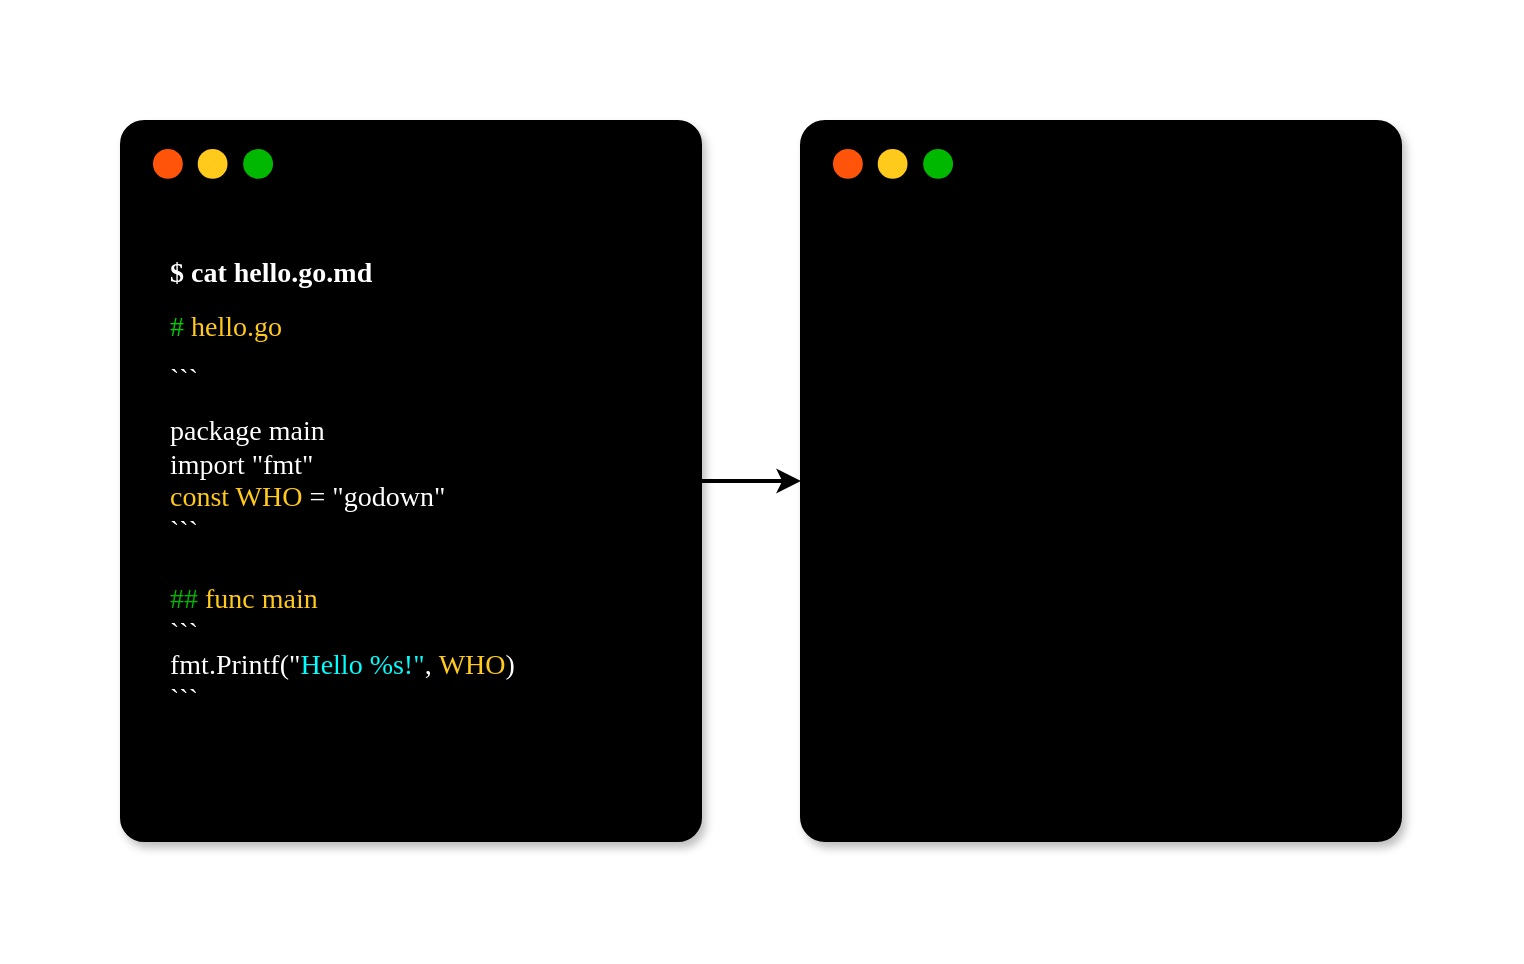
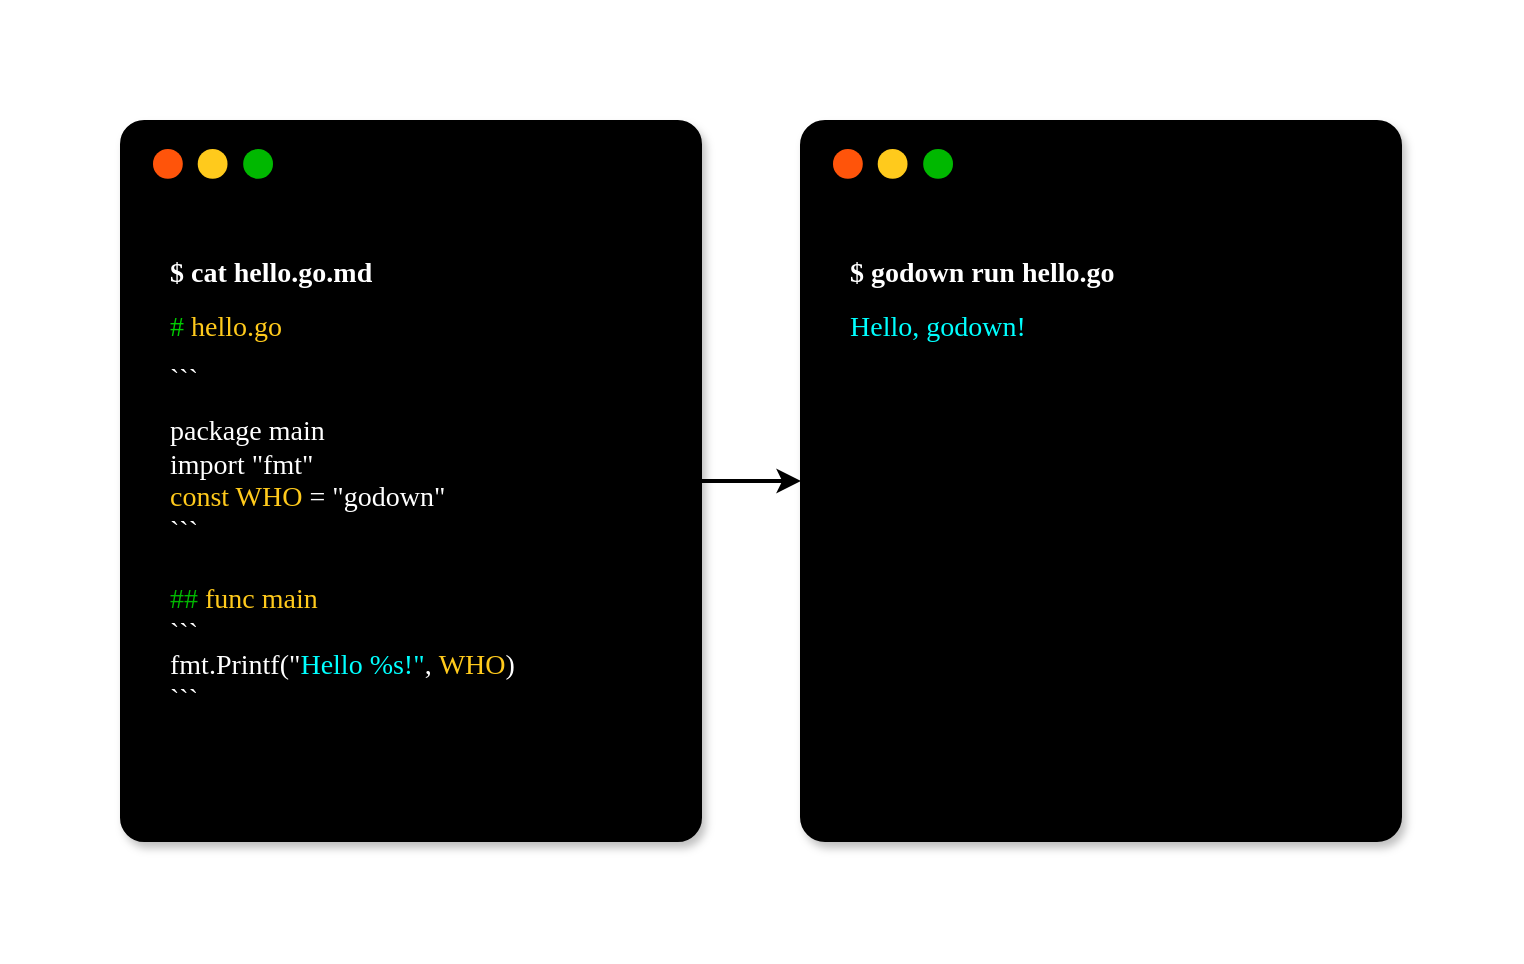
none -> (1101, 501)
